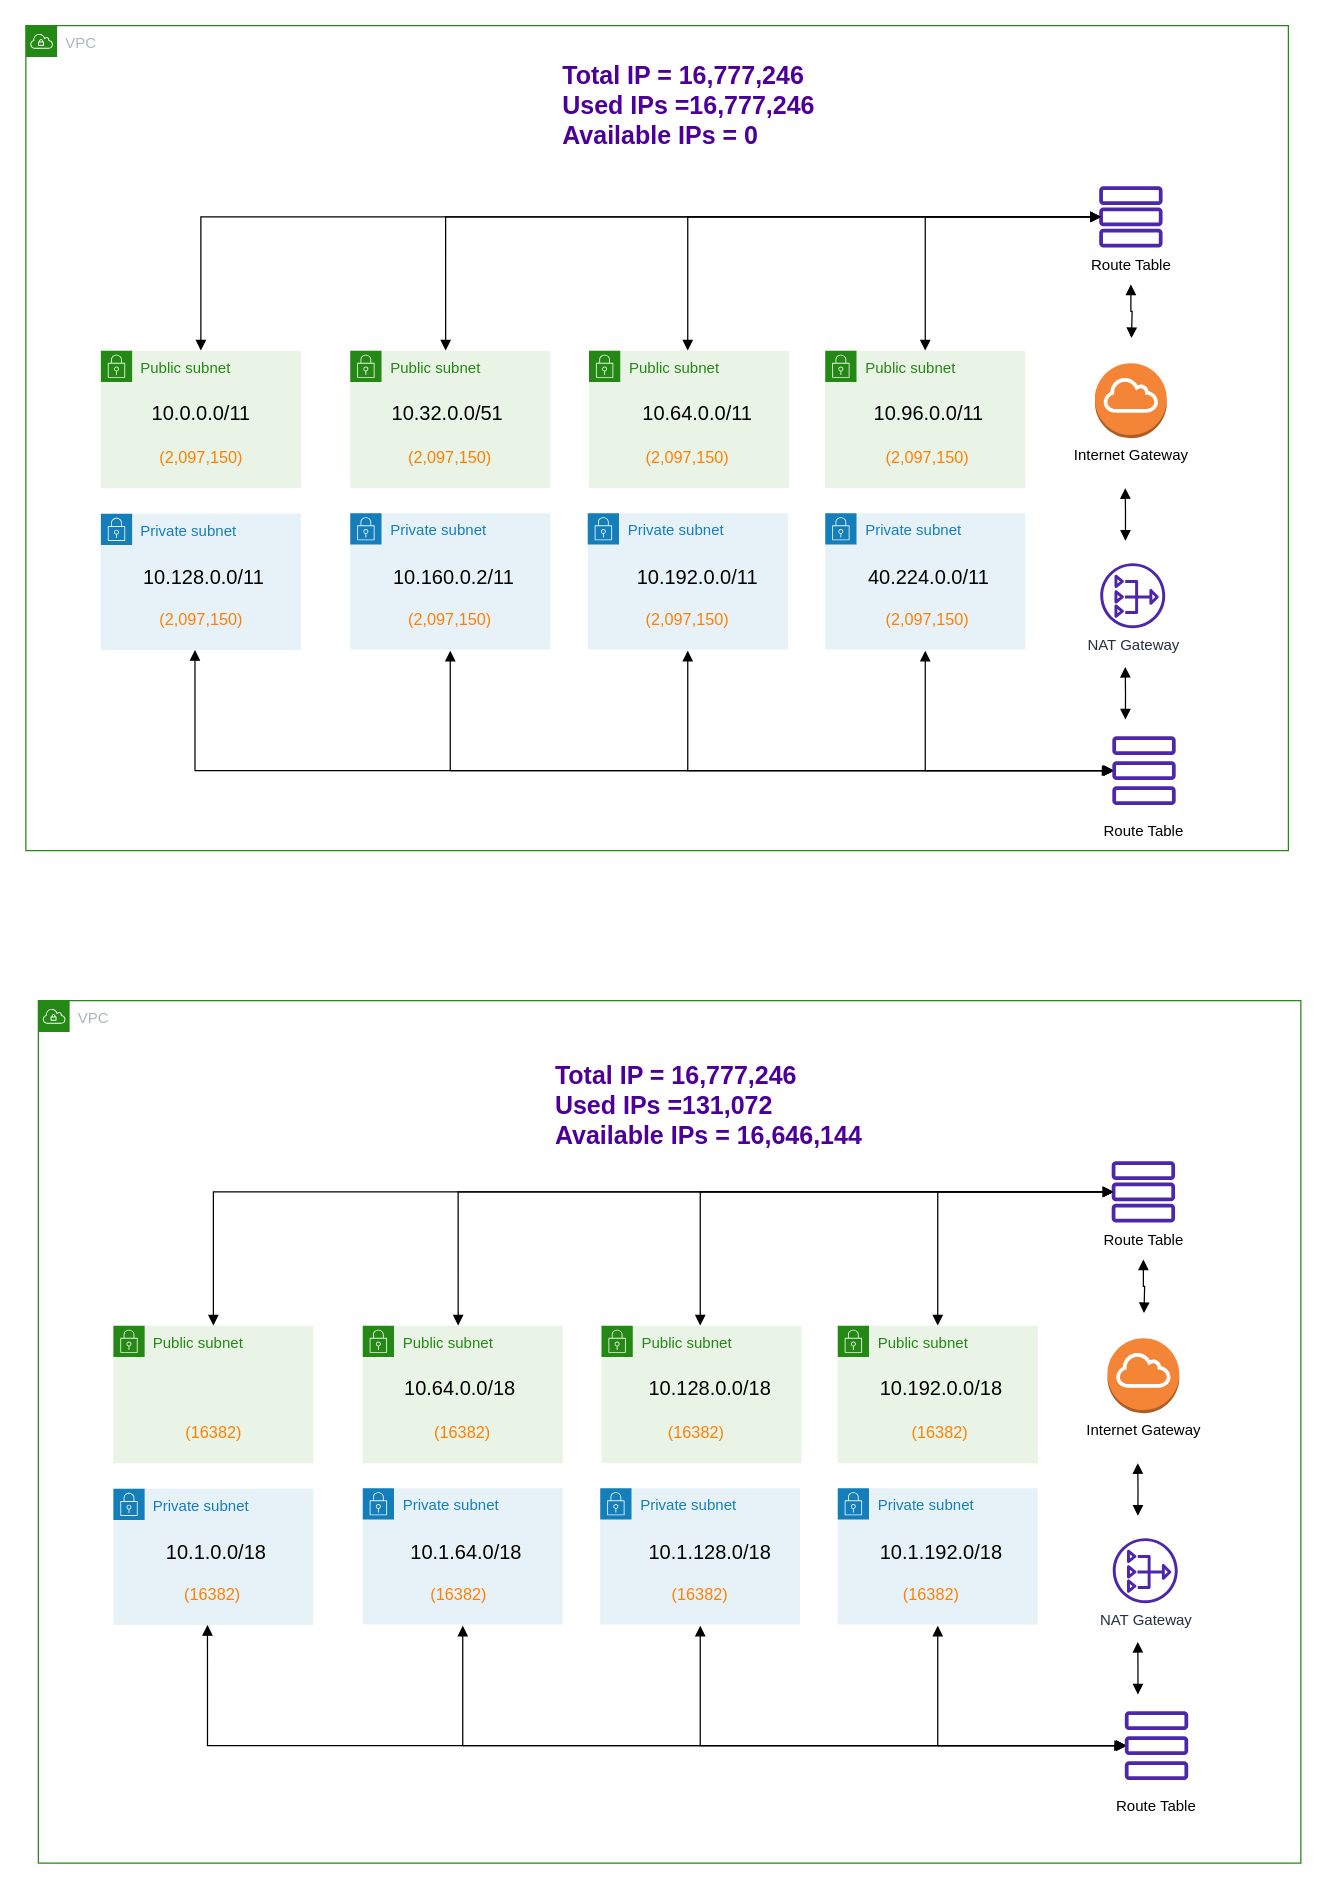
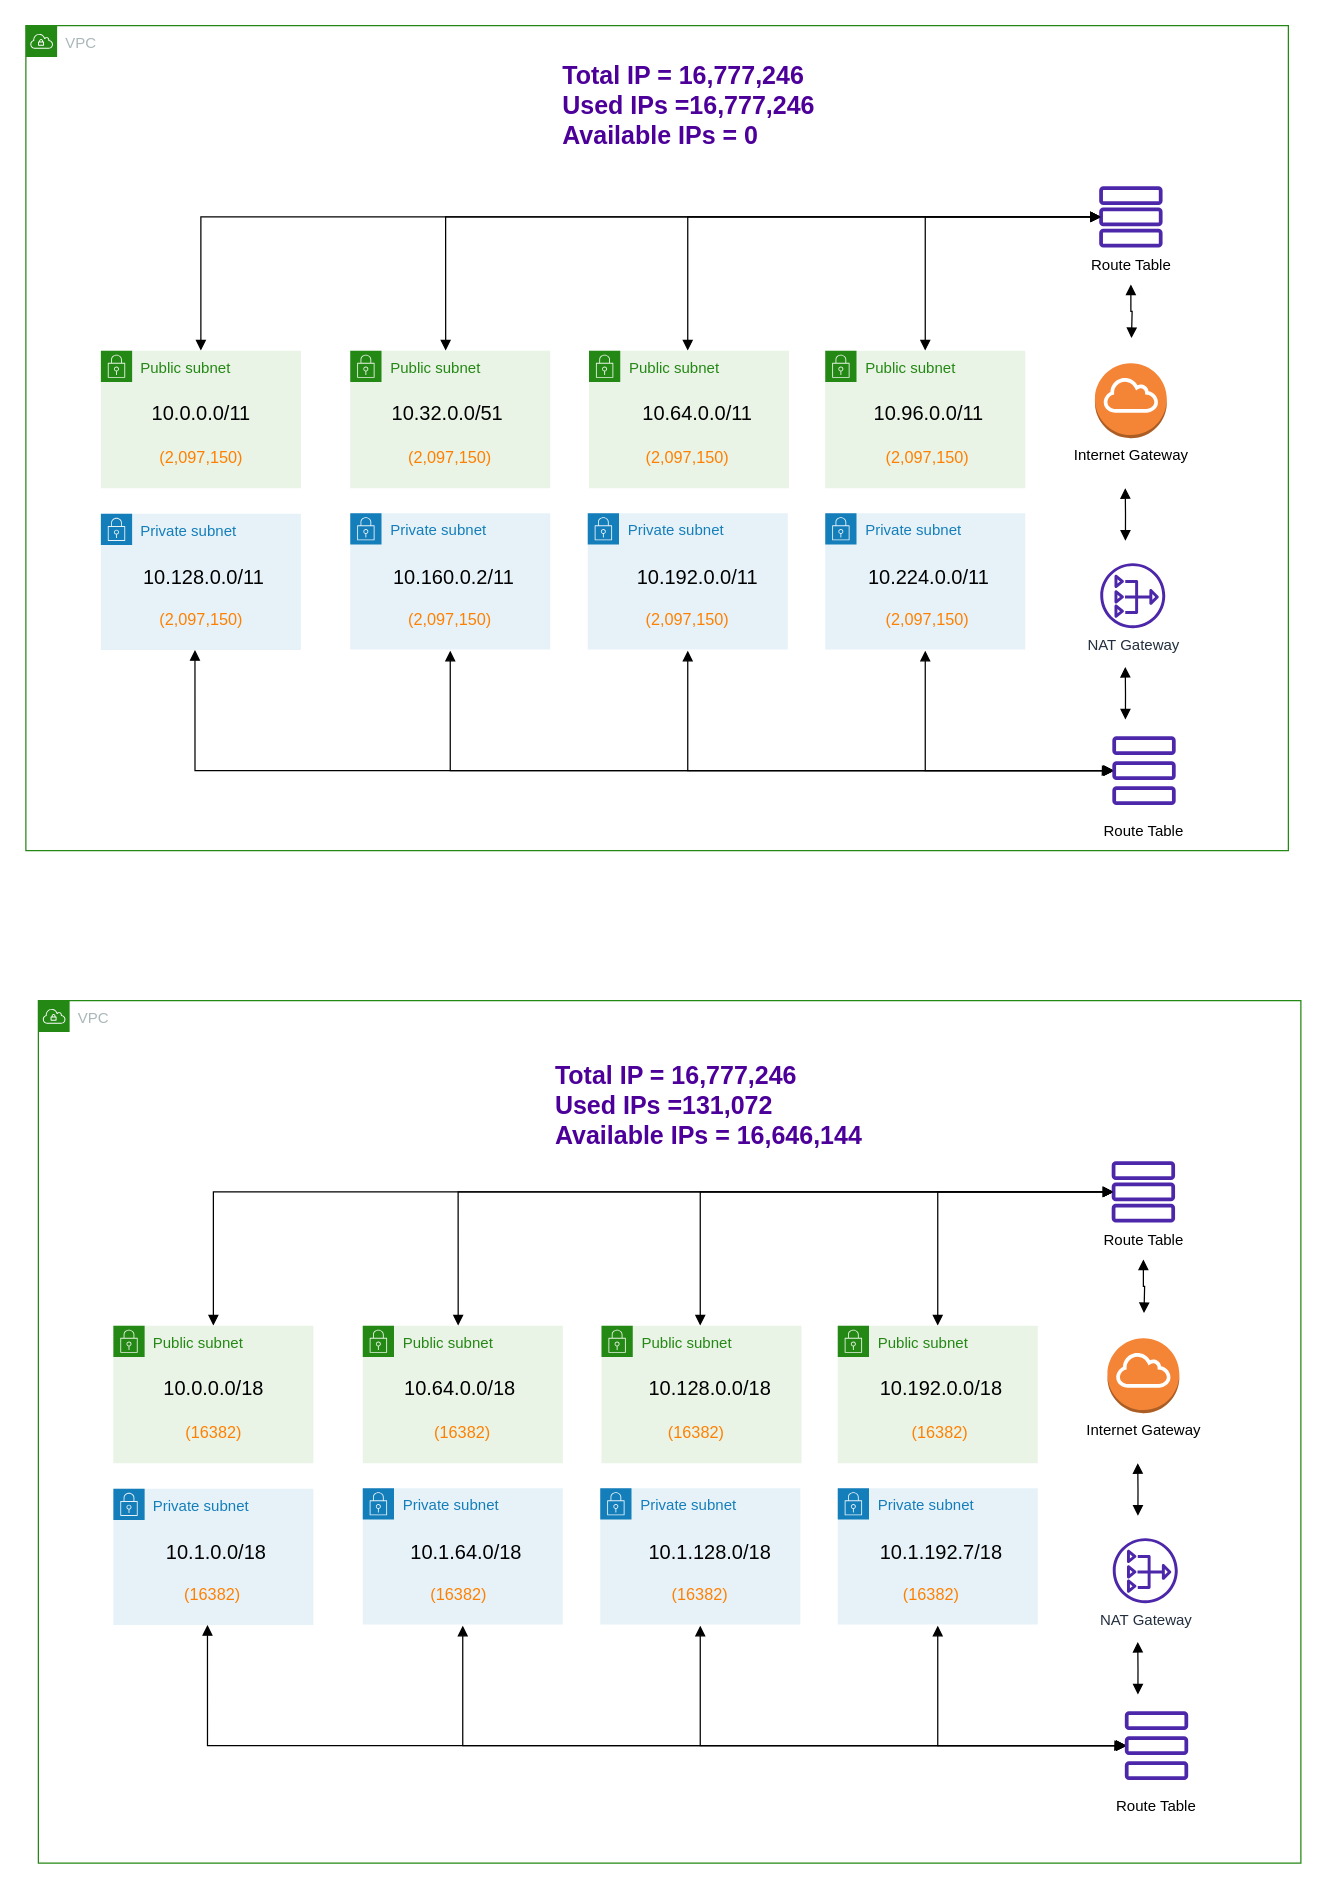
(929, 577) -> (929, 577)
none -> (213, 1388)
(941, 1552) -> (941, 1552)
